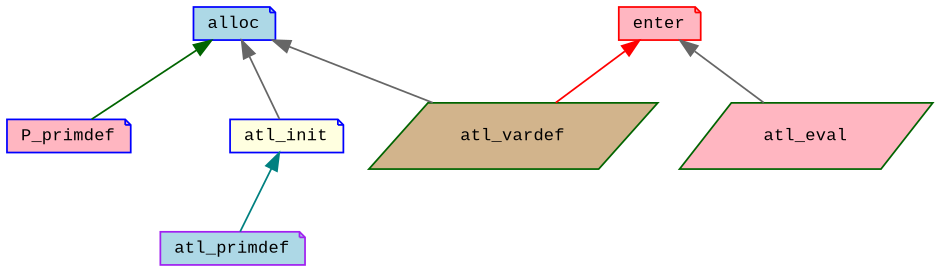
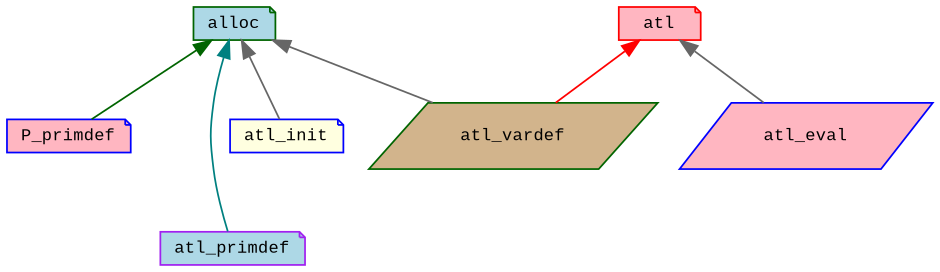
(234, 24) -> (234, 24)
(660, 24) -> (660, 24)
(806, 136) -> (806, 136)
(256, 200) -> (211, 145)
